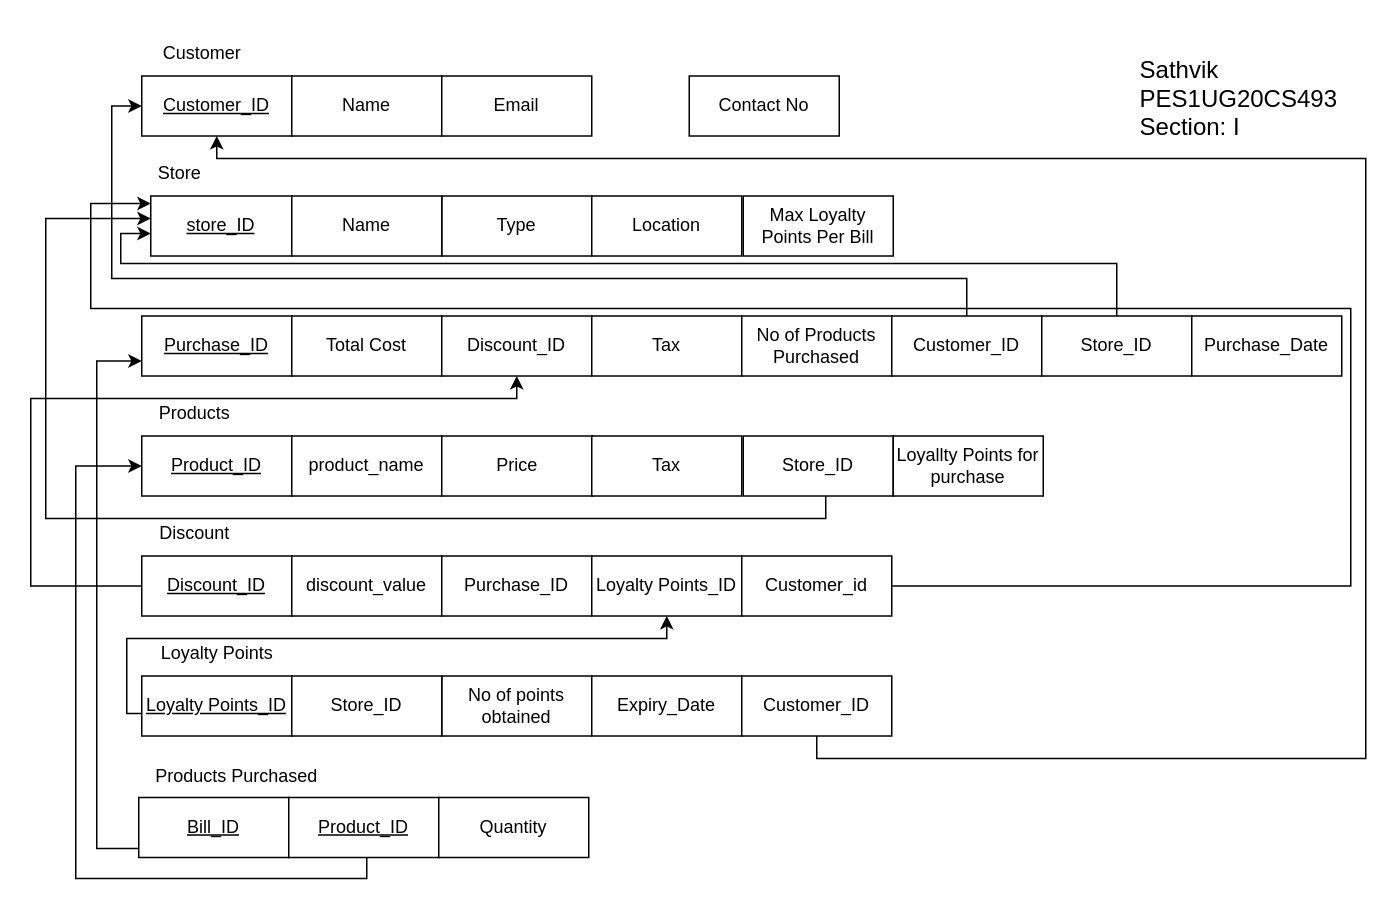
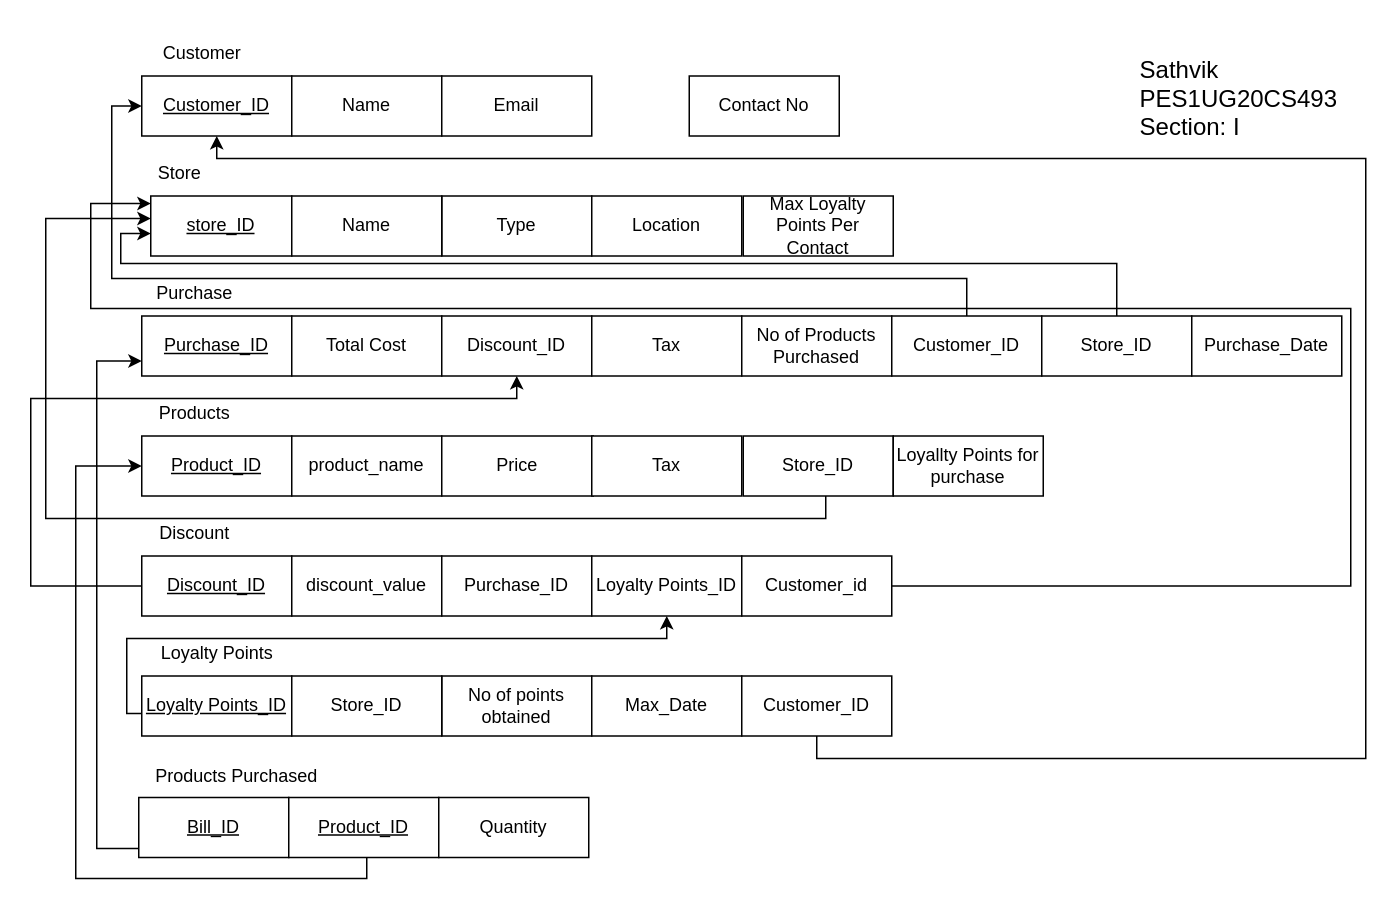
(818, 226) -> (818, 226)
none -> (194, 293)
(667, 706) -> (667, 706)
